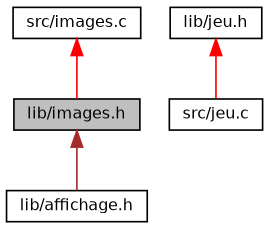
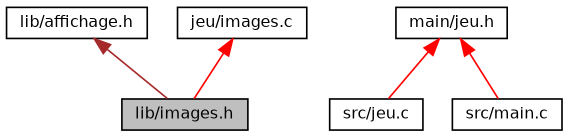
(77, 23) -> (242, 23)
(216, 23) -> (452, 23)
none -> (507, 115)
(77, 169) -> (137, 74)
